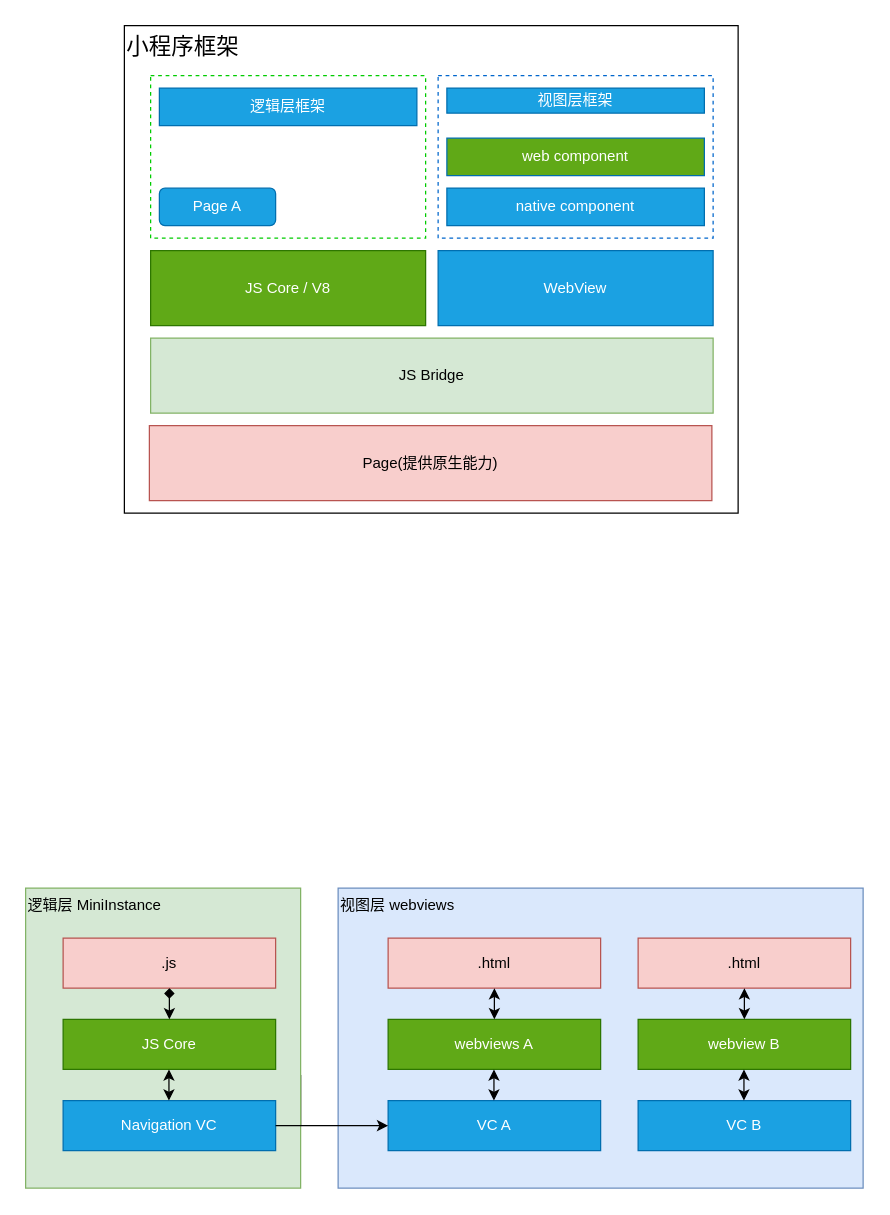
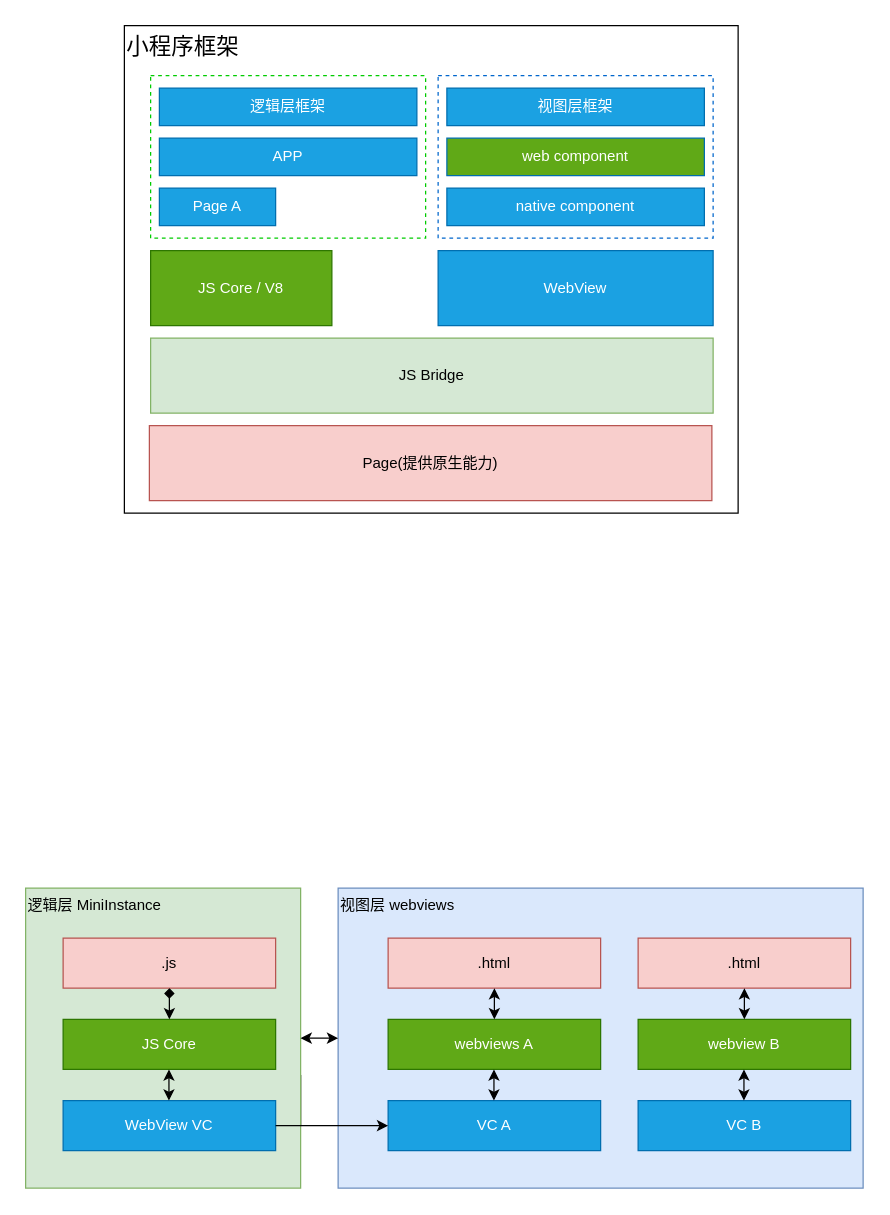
(576, 101) -> (576, 107)
none -> (288, 157)
(218, 207) -> (218, 207)
(288, 288) -> (241, 288)
none -> (319, 1038)
(169, 1126) -> (169, 1126)
